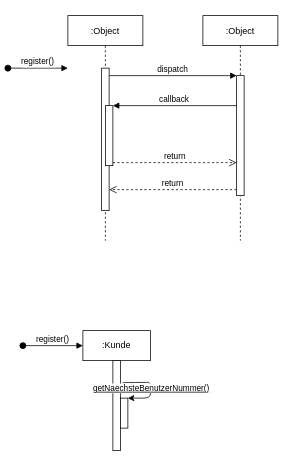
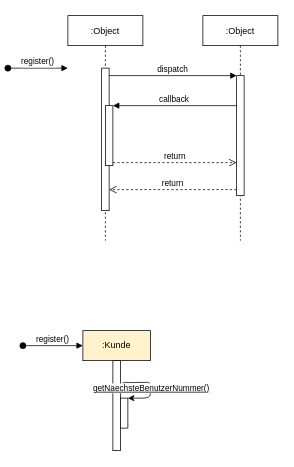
(117, 345) -> (117, 345)
